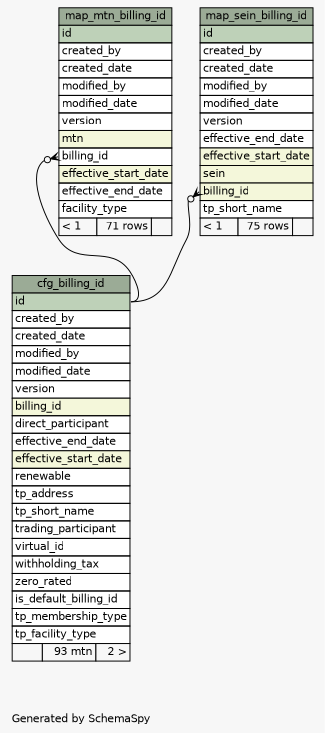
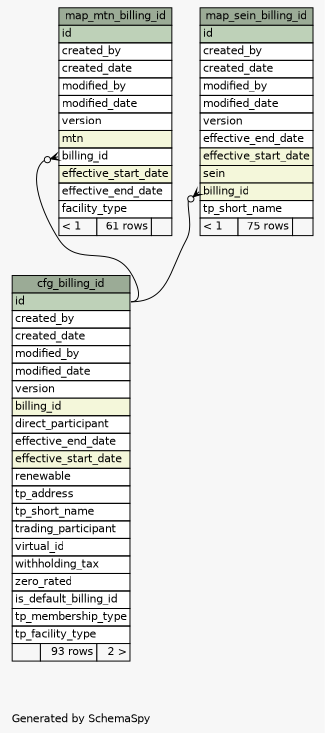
(127, 226) -> (127, 226)
(74, 652) -> (73, 652)
